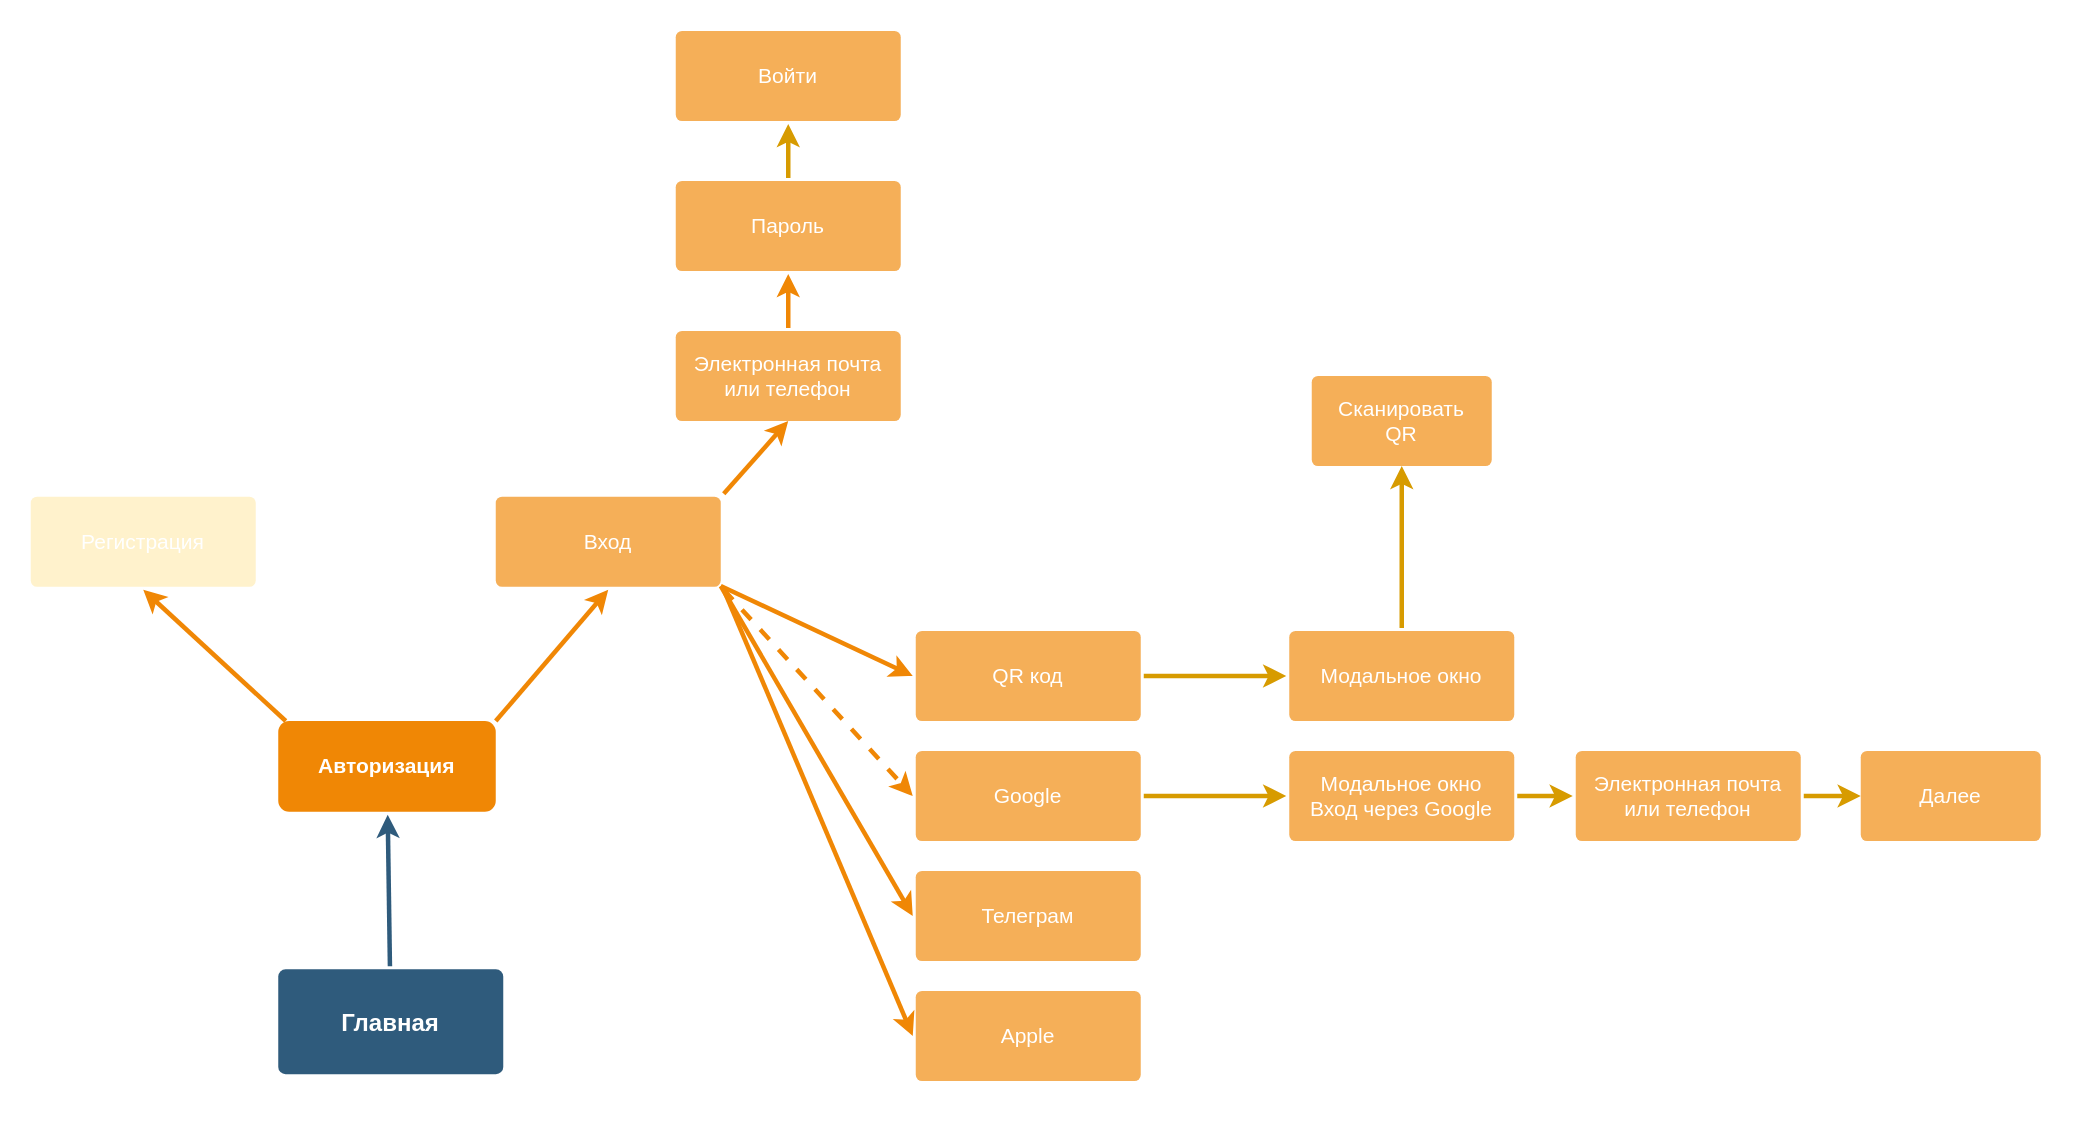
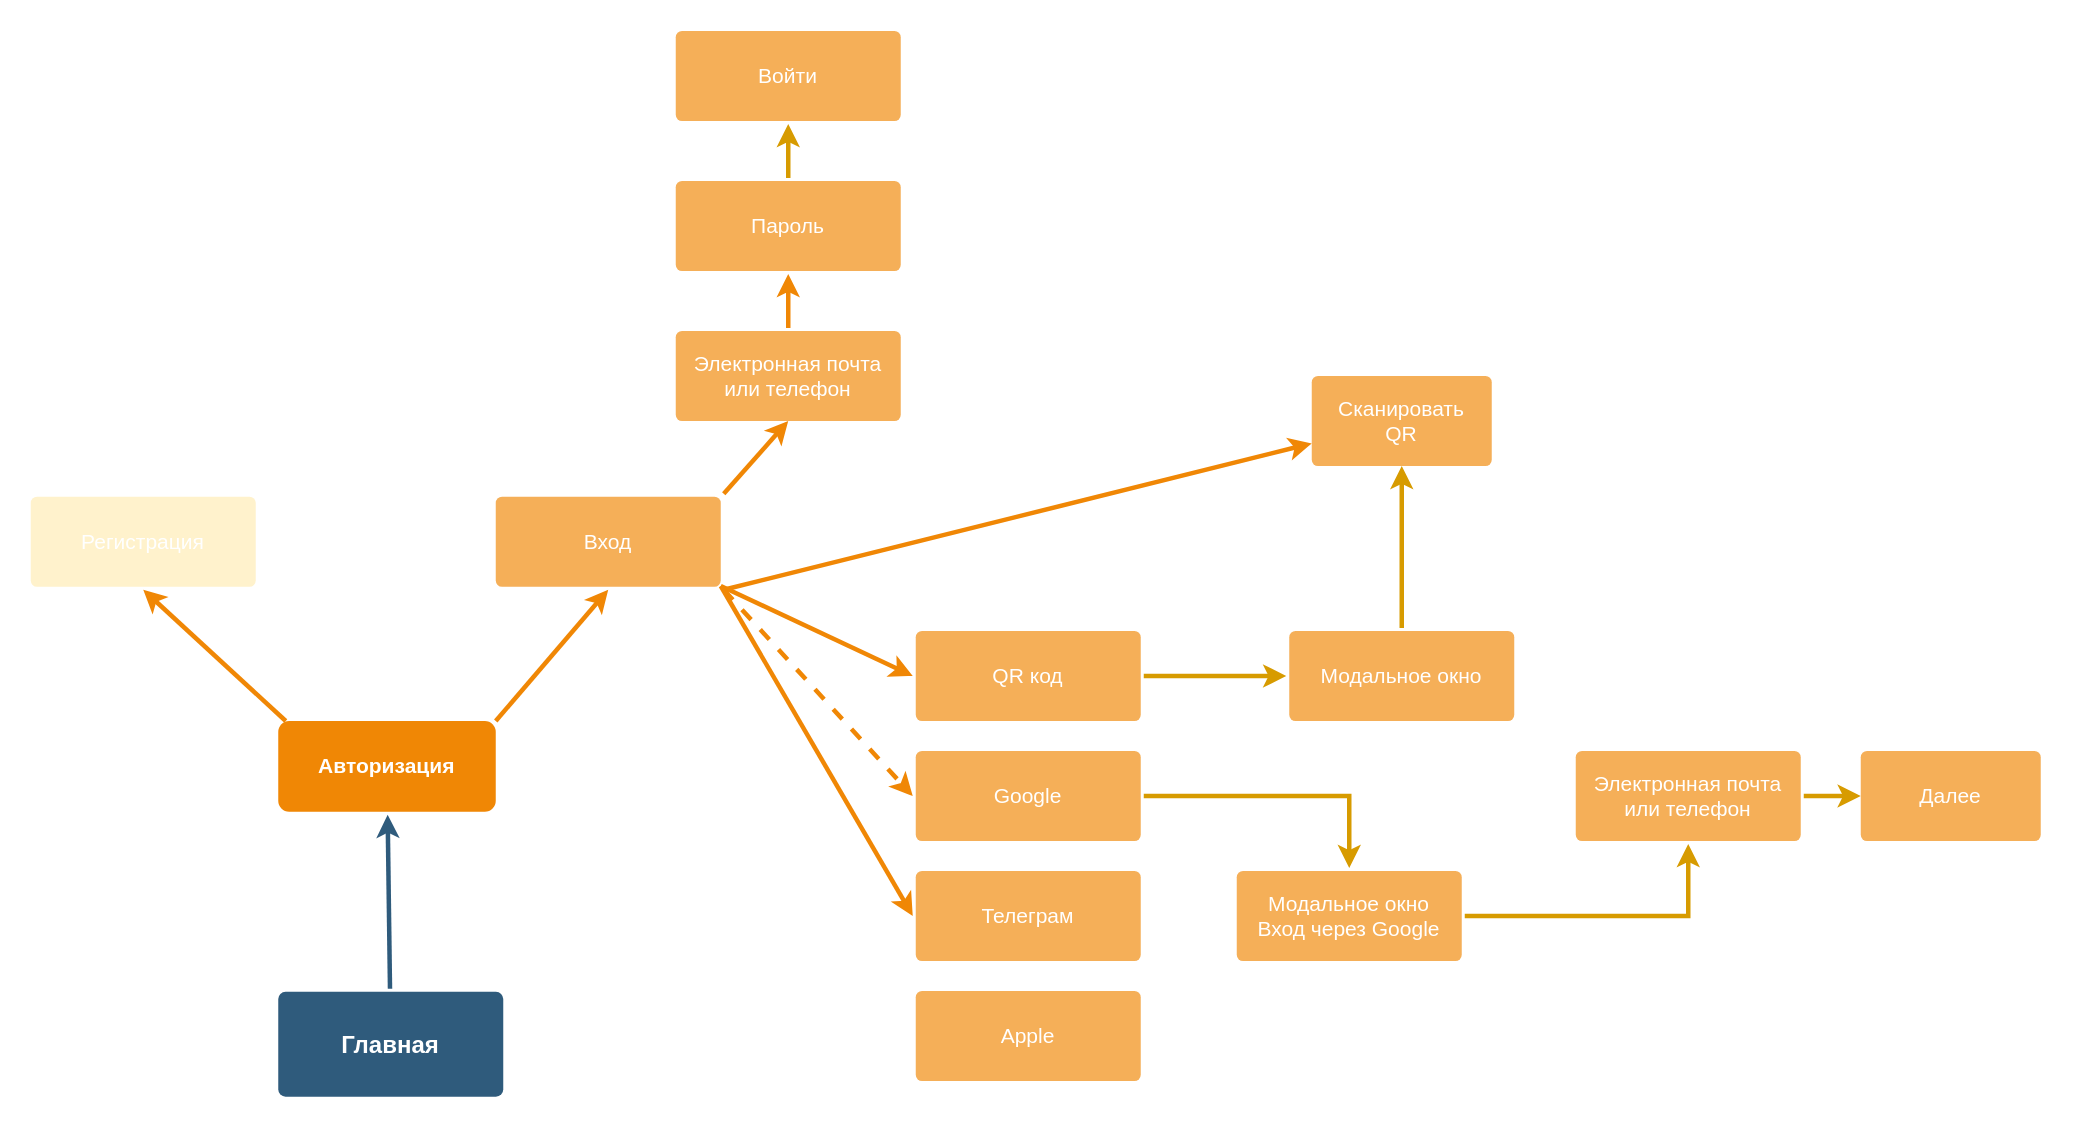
(1402, 796) -> (1349, 916)
(819, 815) -> (1013, 517)
(391, 1022) -> (391, 1044)
